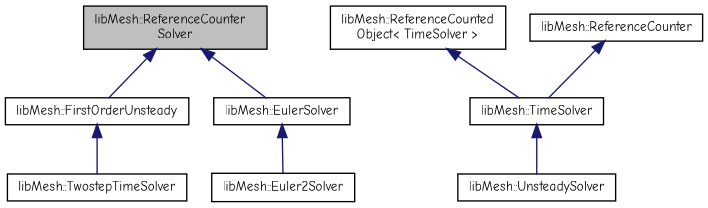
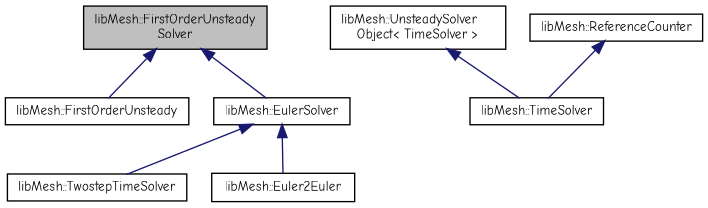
(175, 28) -> (175, 28)
(418, 28) -> (418, 28)
(97, 156) -> (183, 152)
(283, 187) -> (283, 187)
(537, 187) -> none
